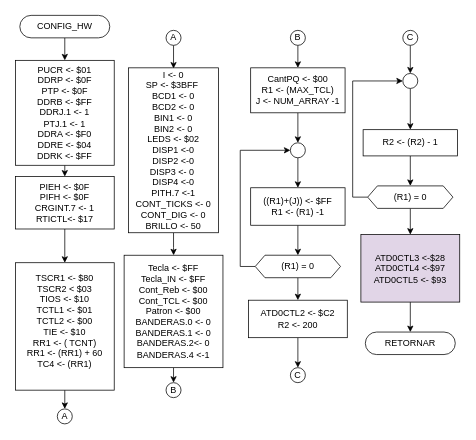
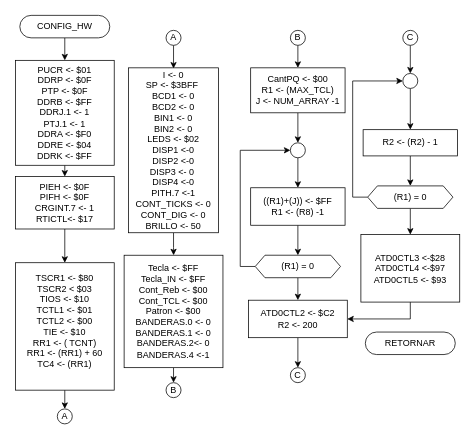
(298, 207) -> (298, 207)
(411, 269) -> (411, 269)
(411, 322) -> (410, 319)
